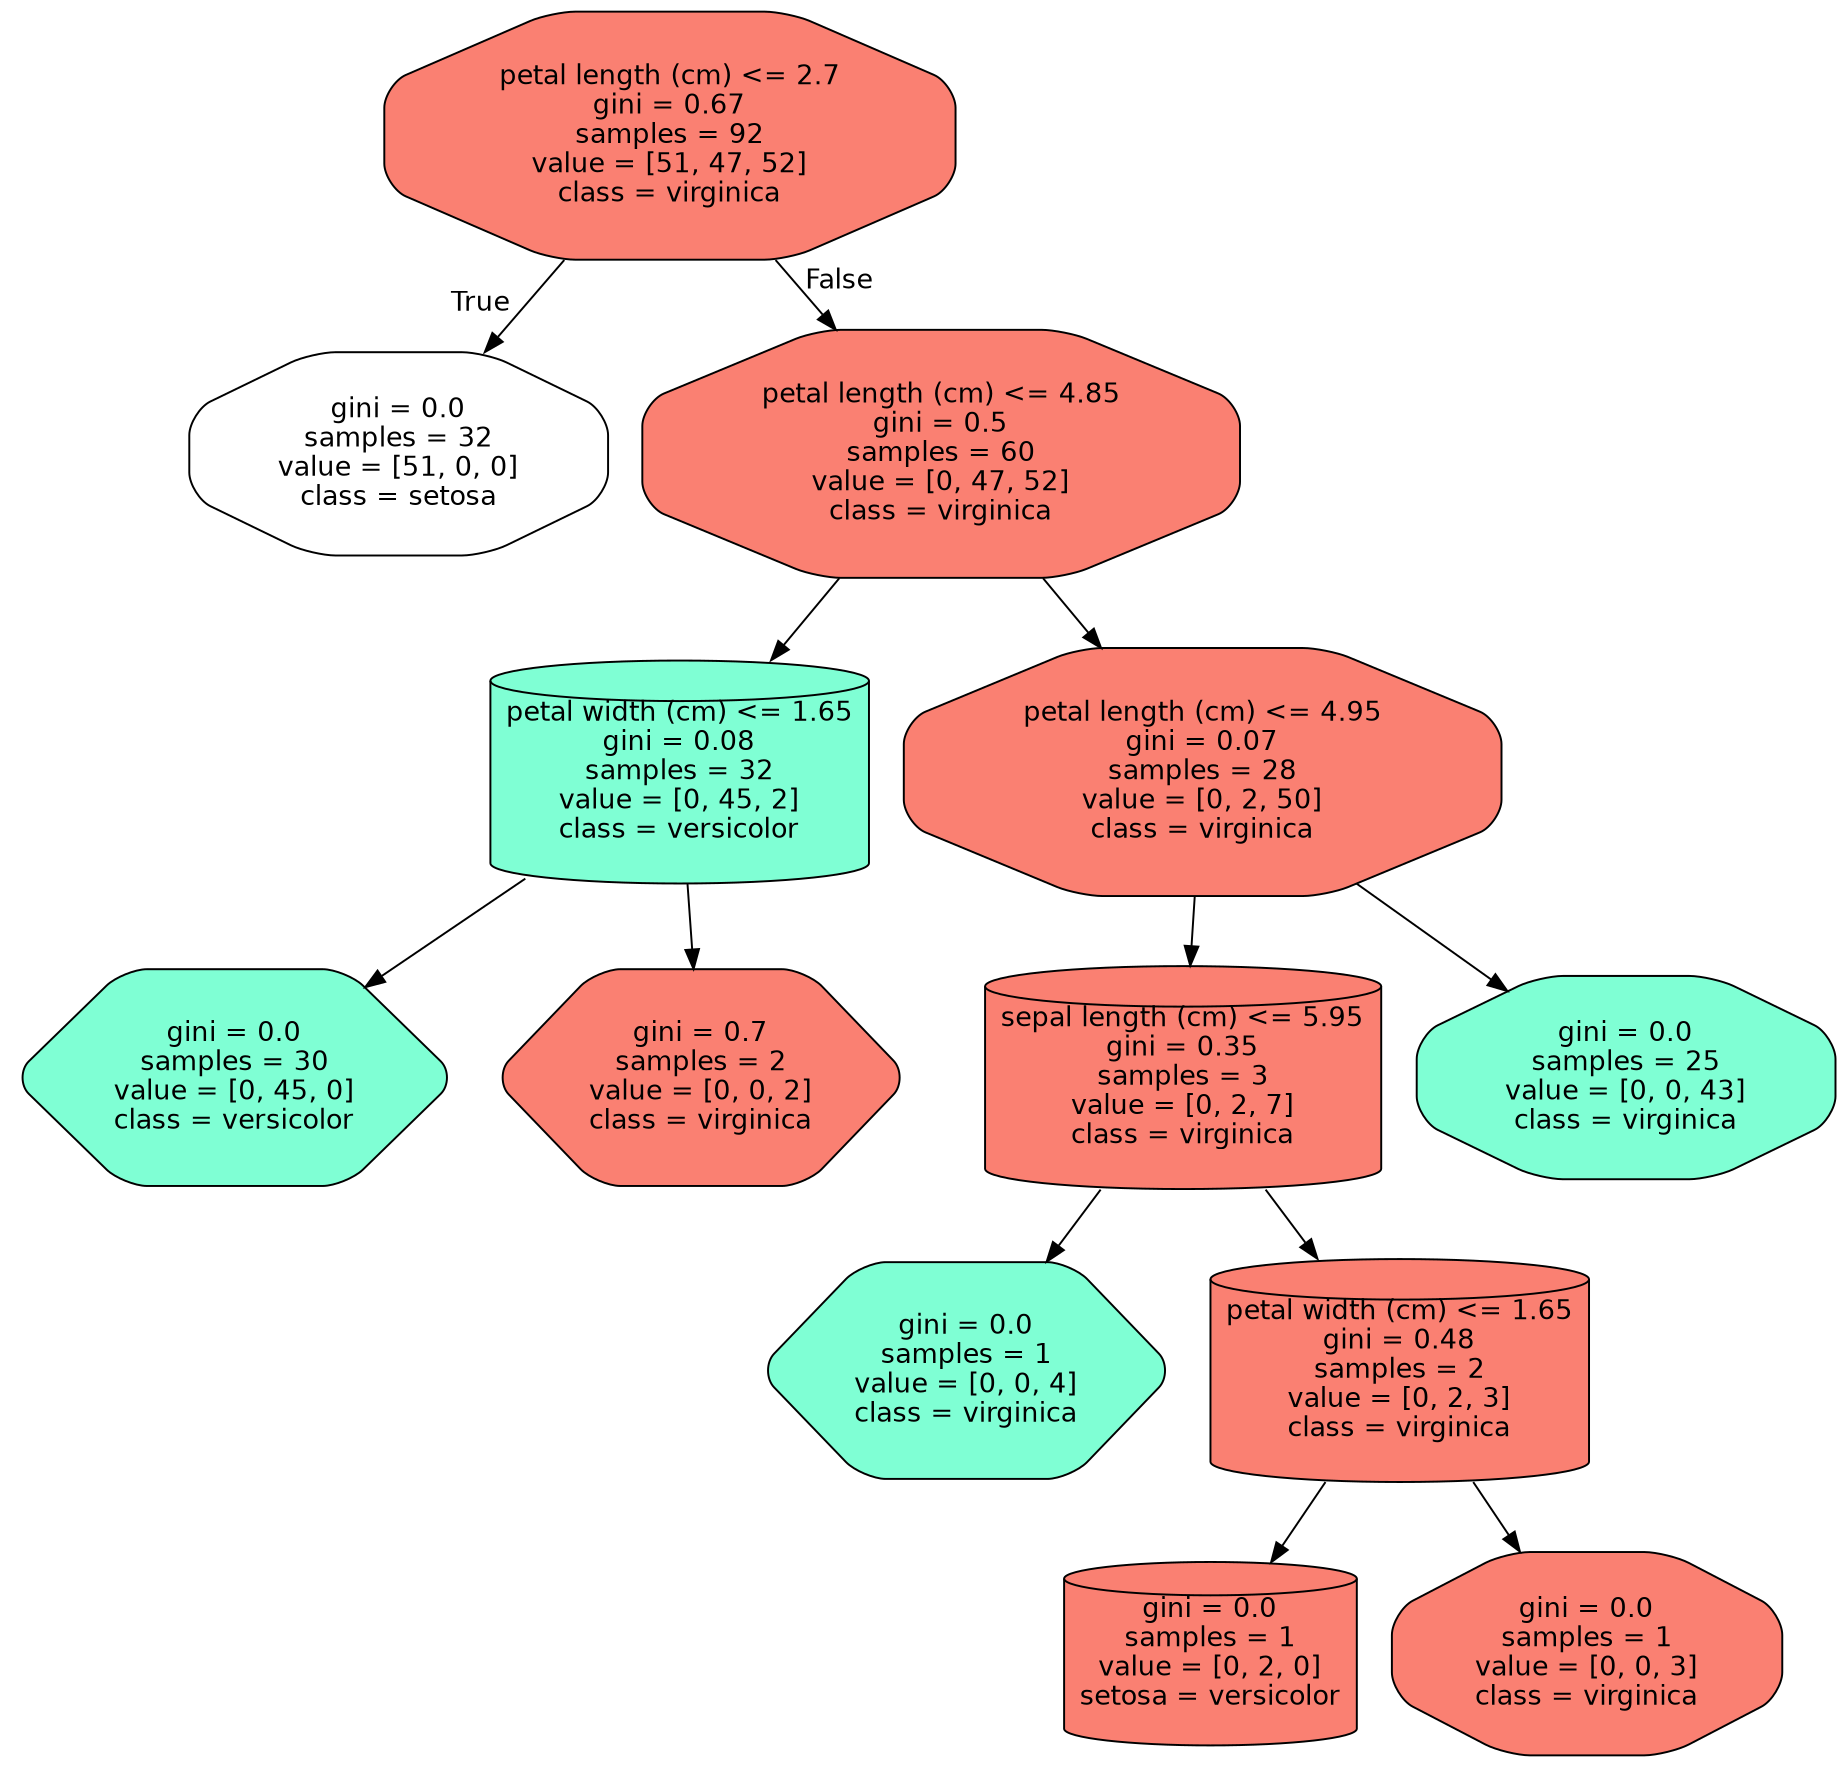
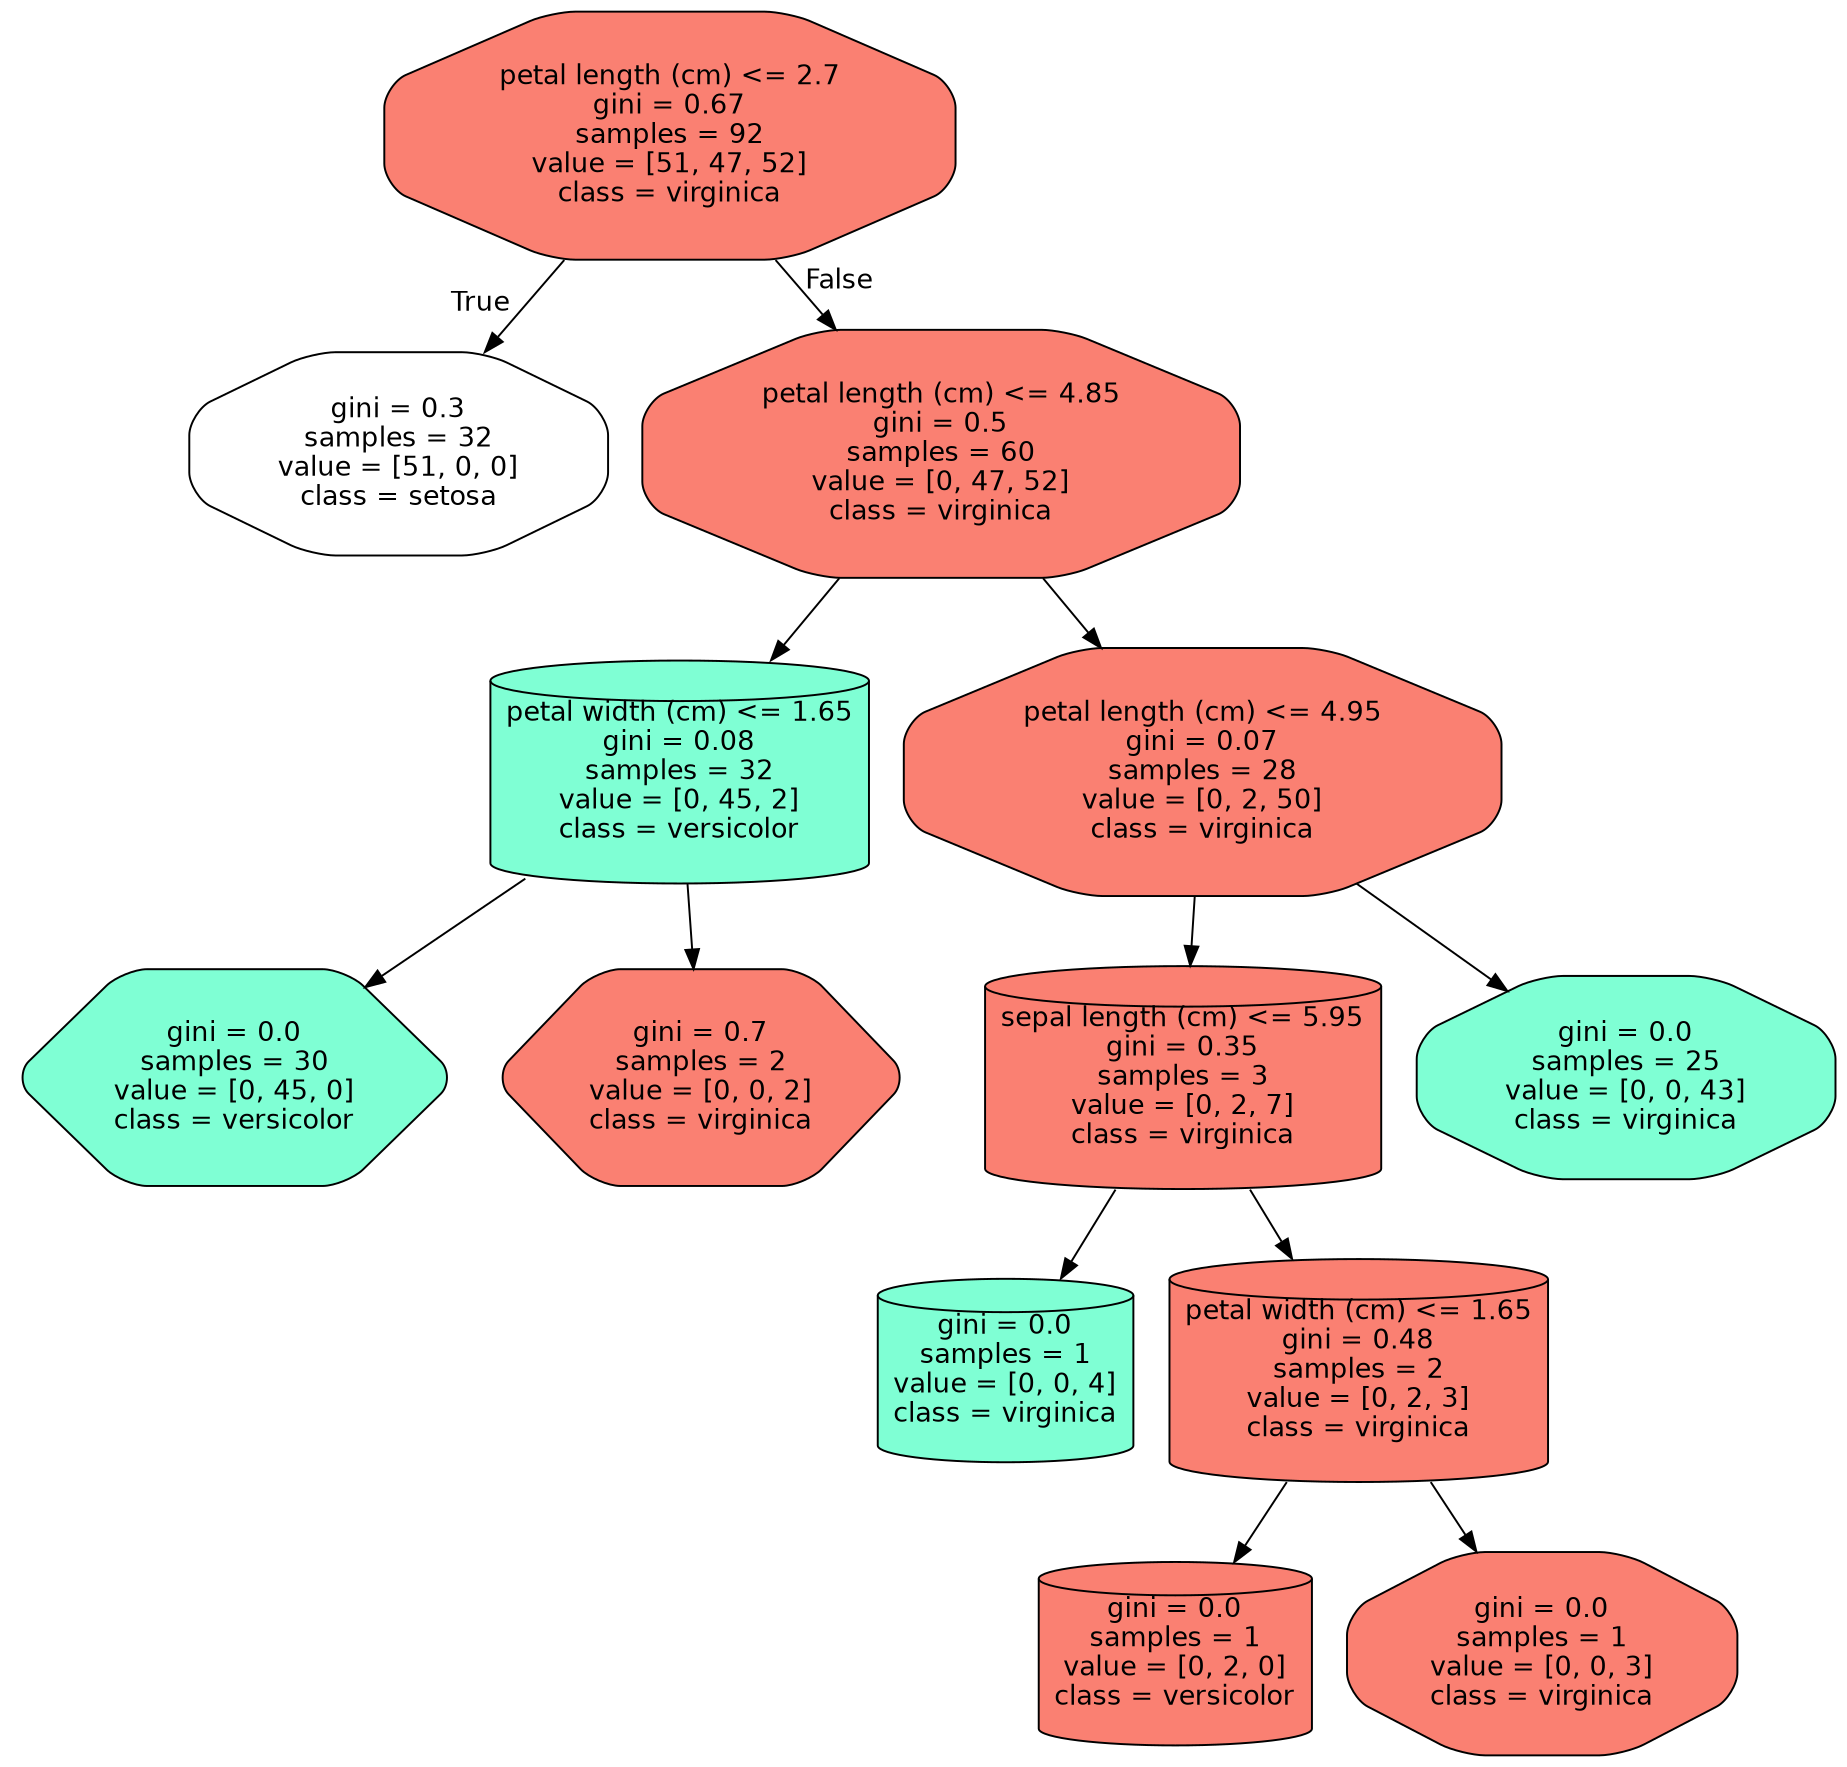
(399, 454) -> (399, 454)
(967, 1371) -> (1006, 1371)
(1210, 1654) -> (1175, 1654)
